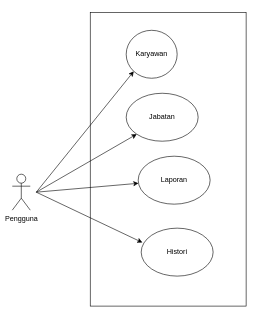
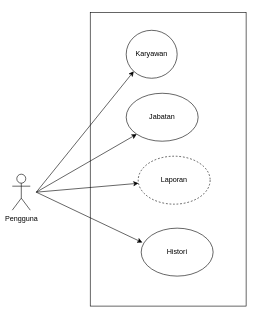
(174, 180) -> (174, 180)
